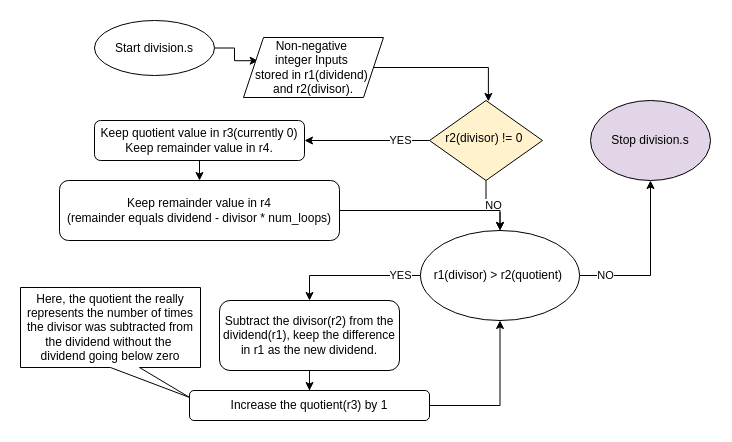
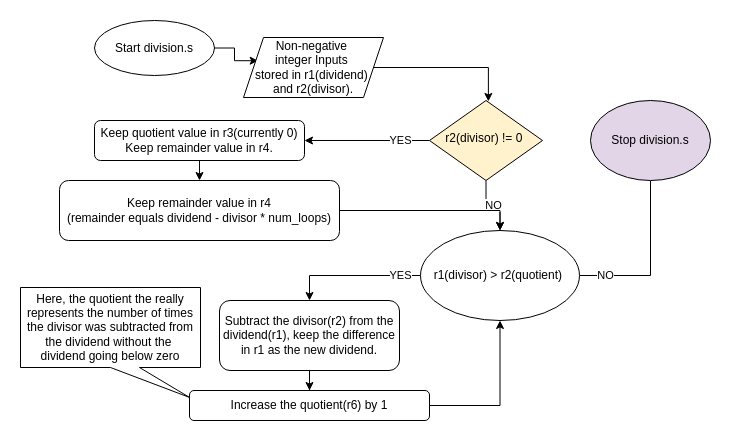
(651, 188) -> (651, 186)
(310, 406) -> (310, 406)
